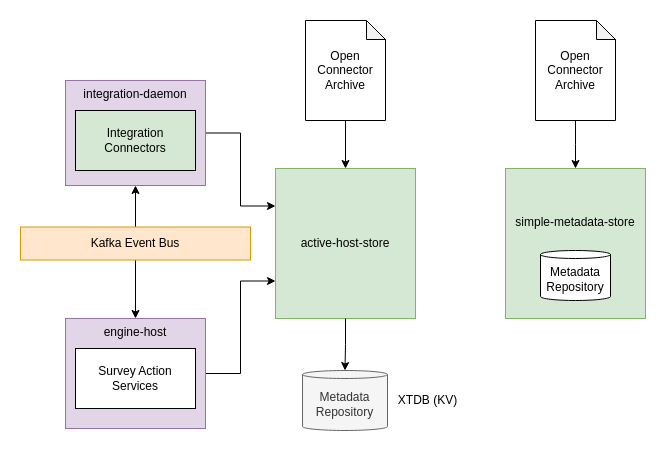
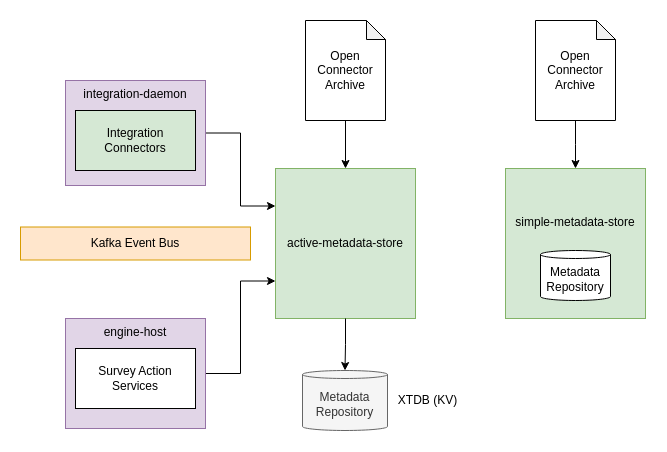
(136, 210) -> none
(346, 244) -> (346, 244)
(136, 286) -> none
